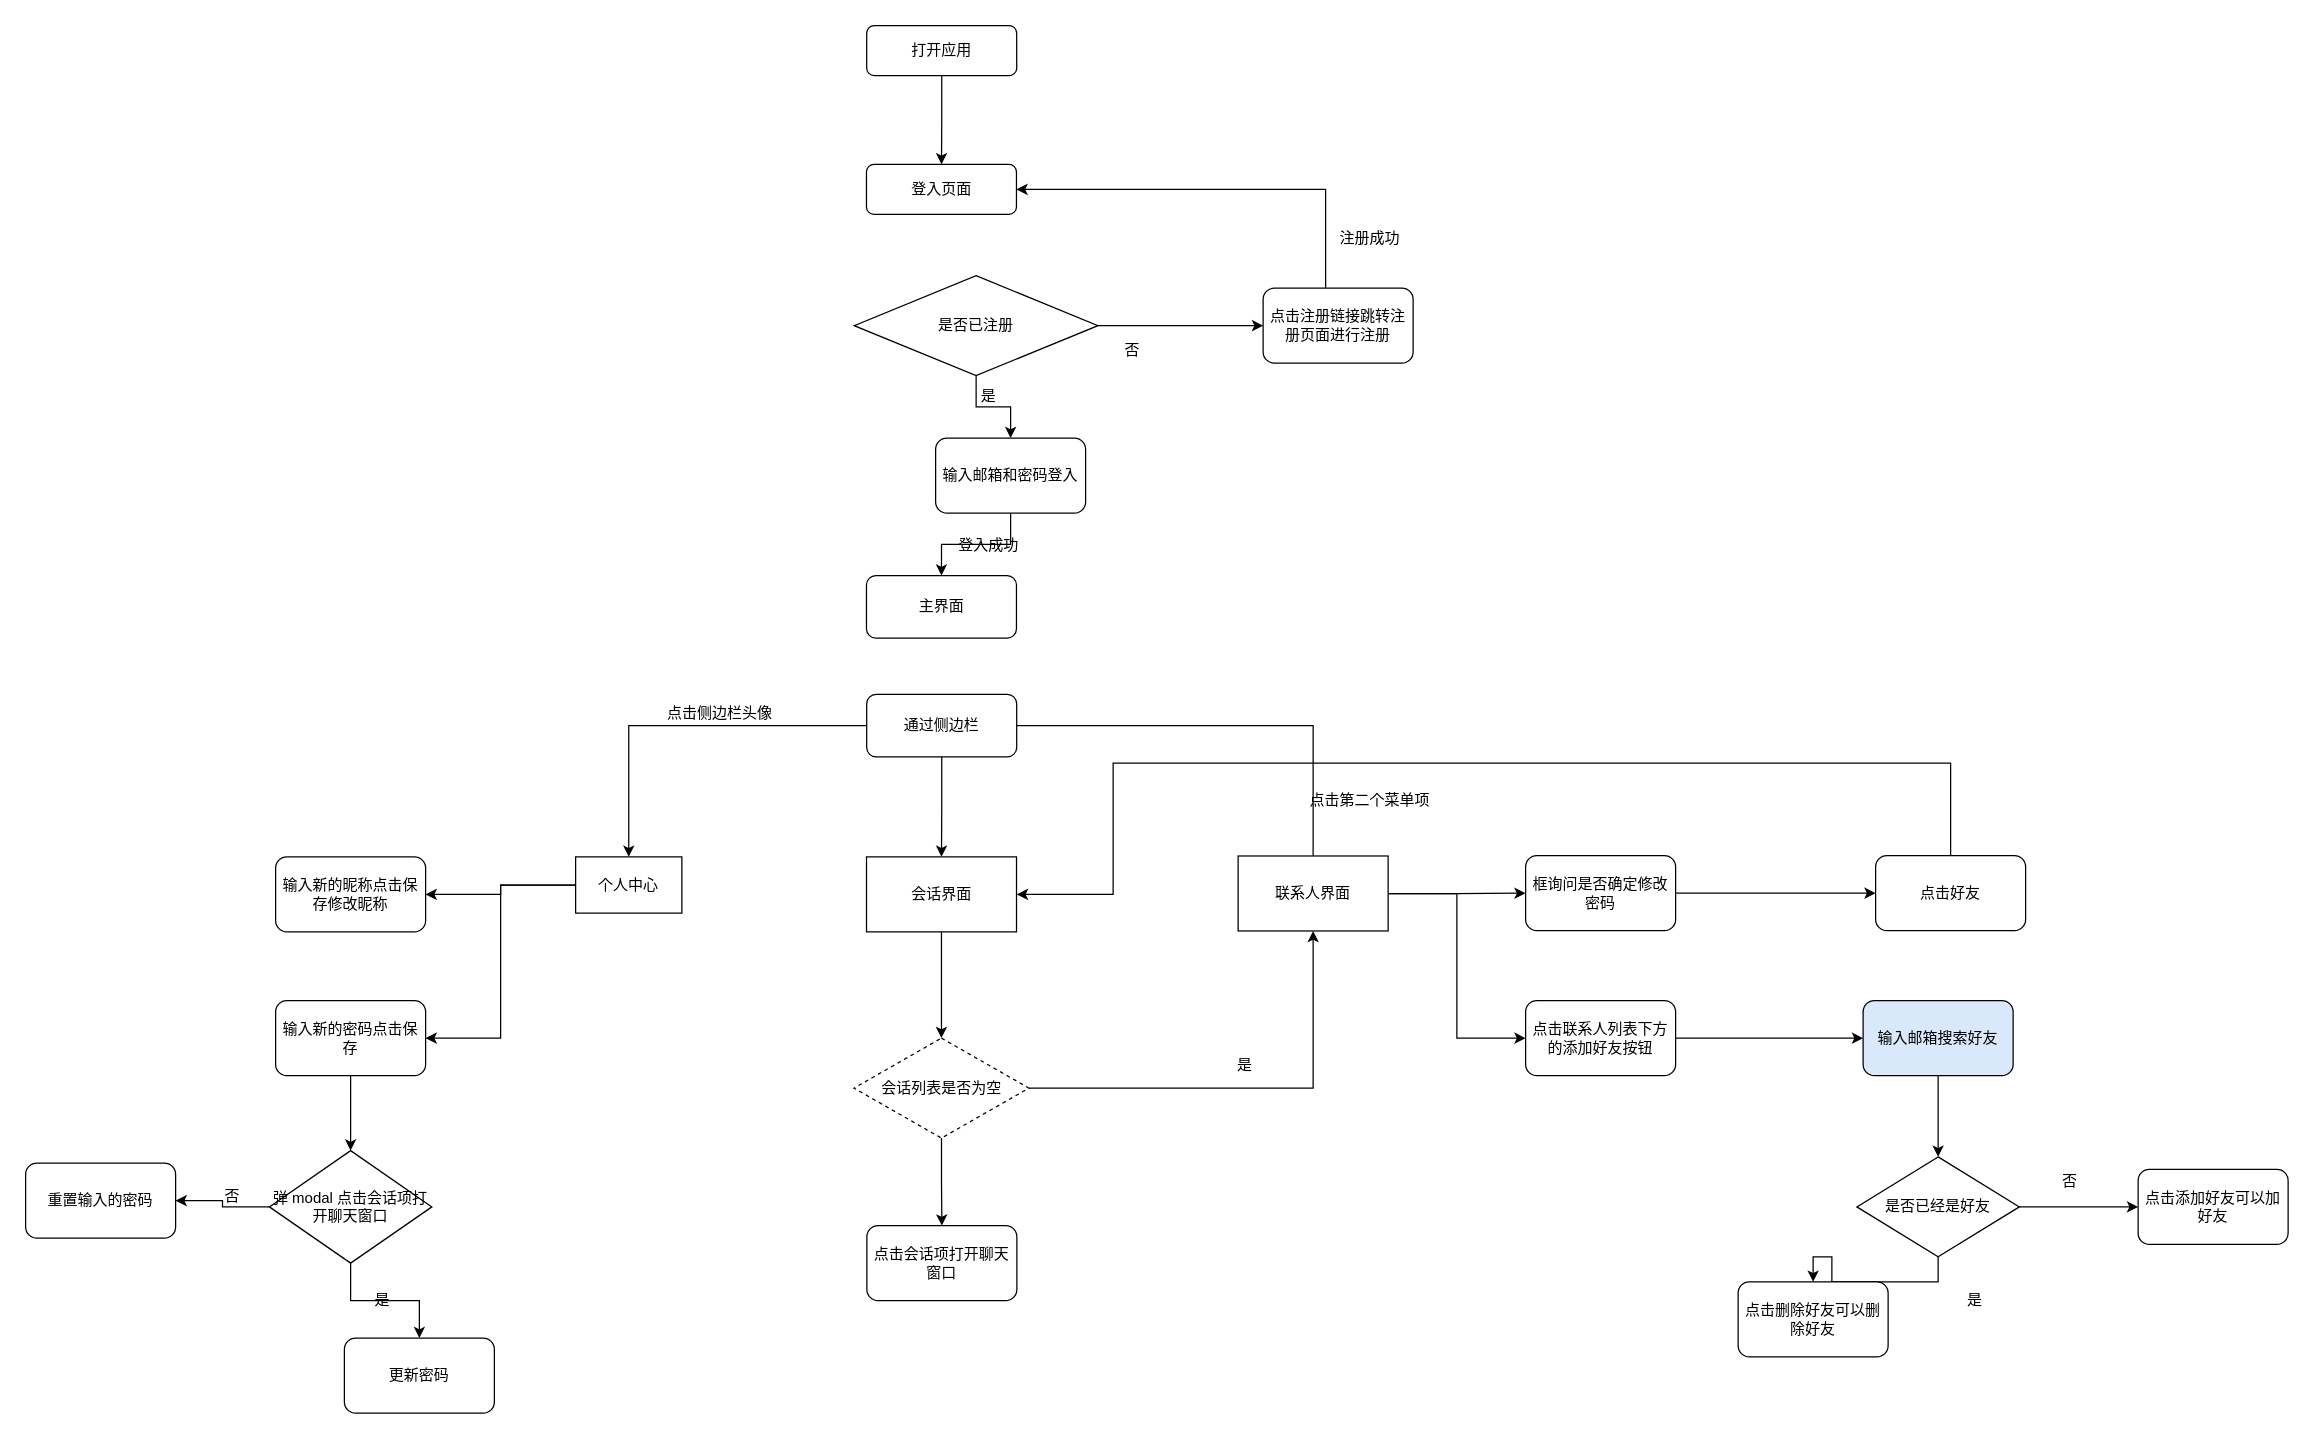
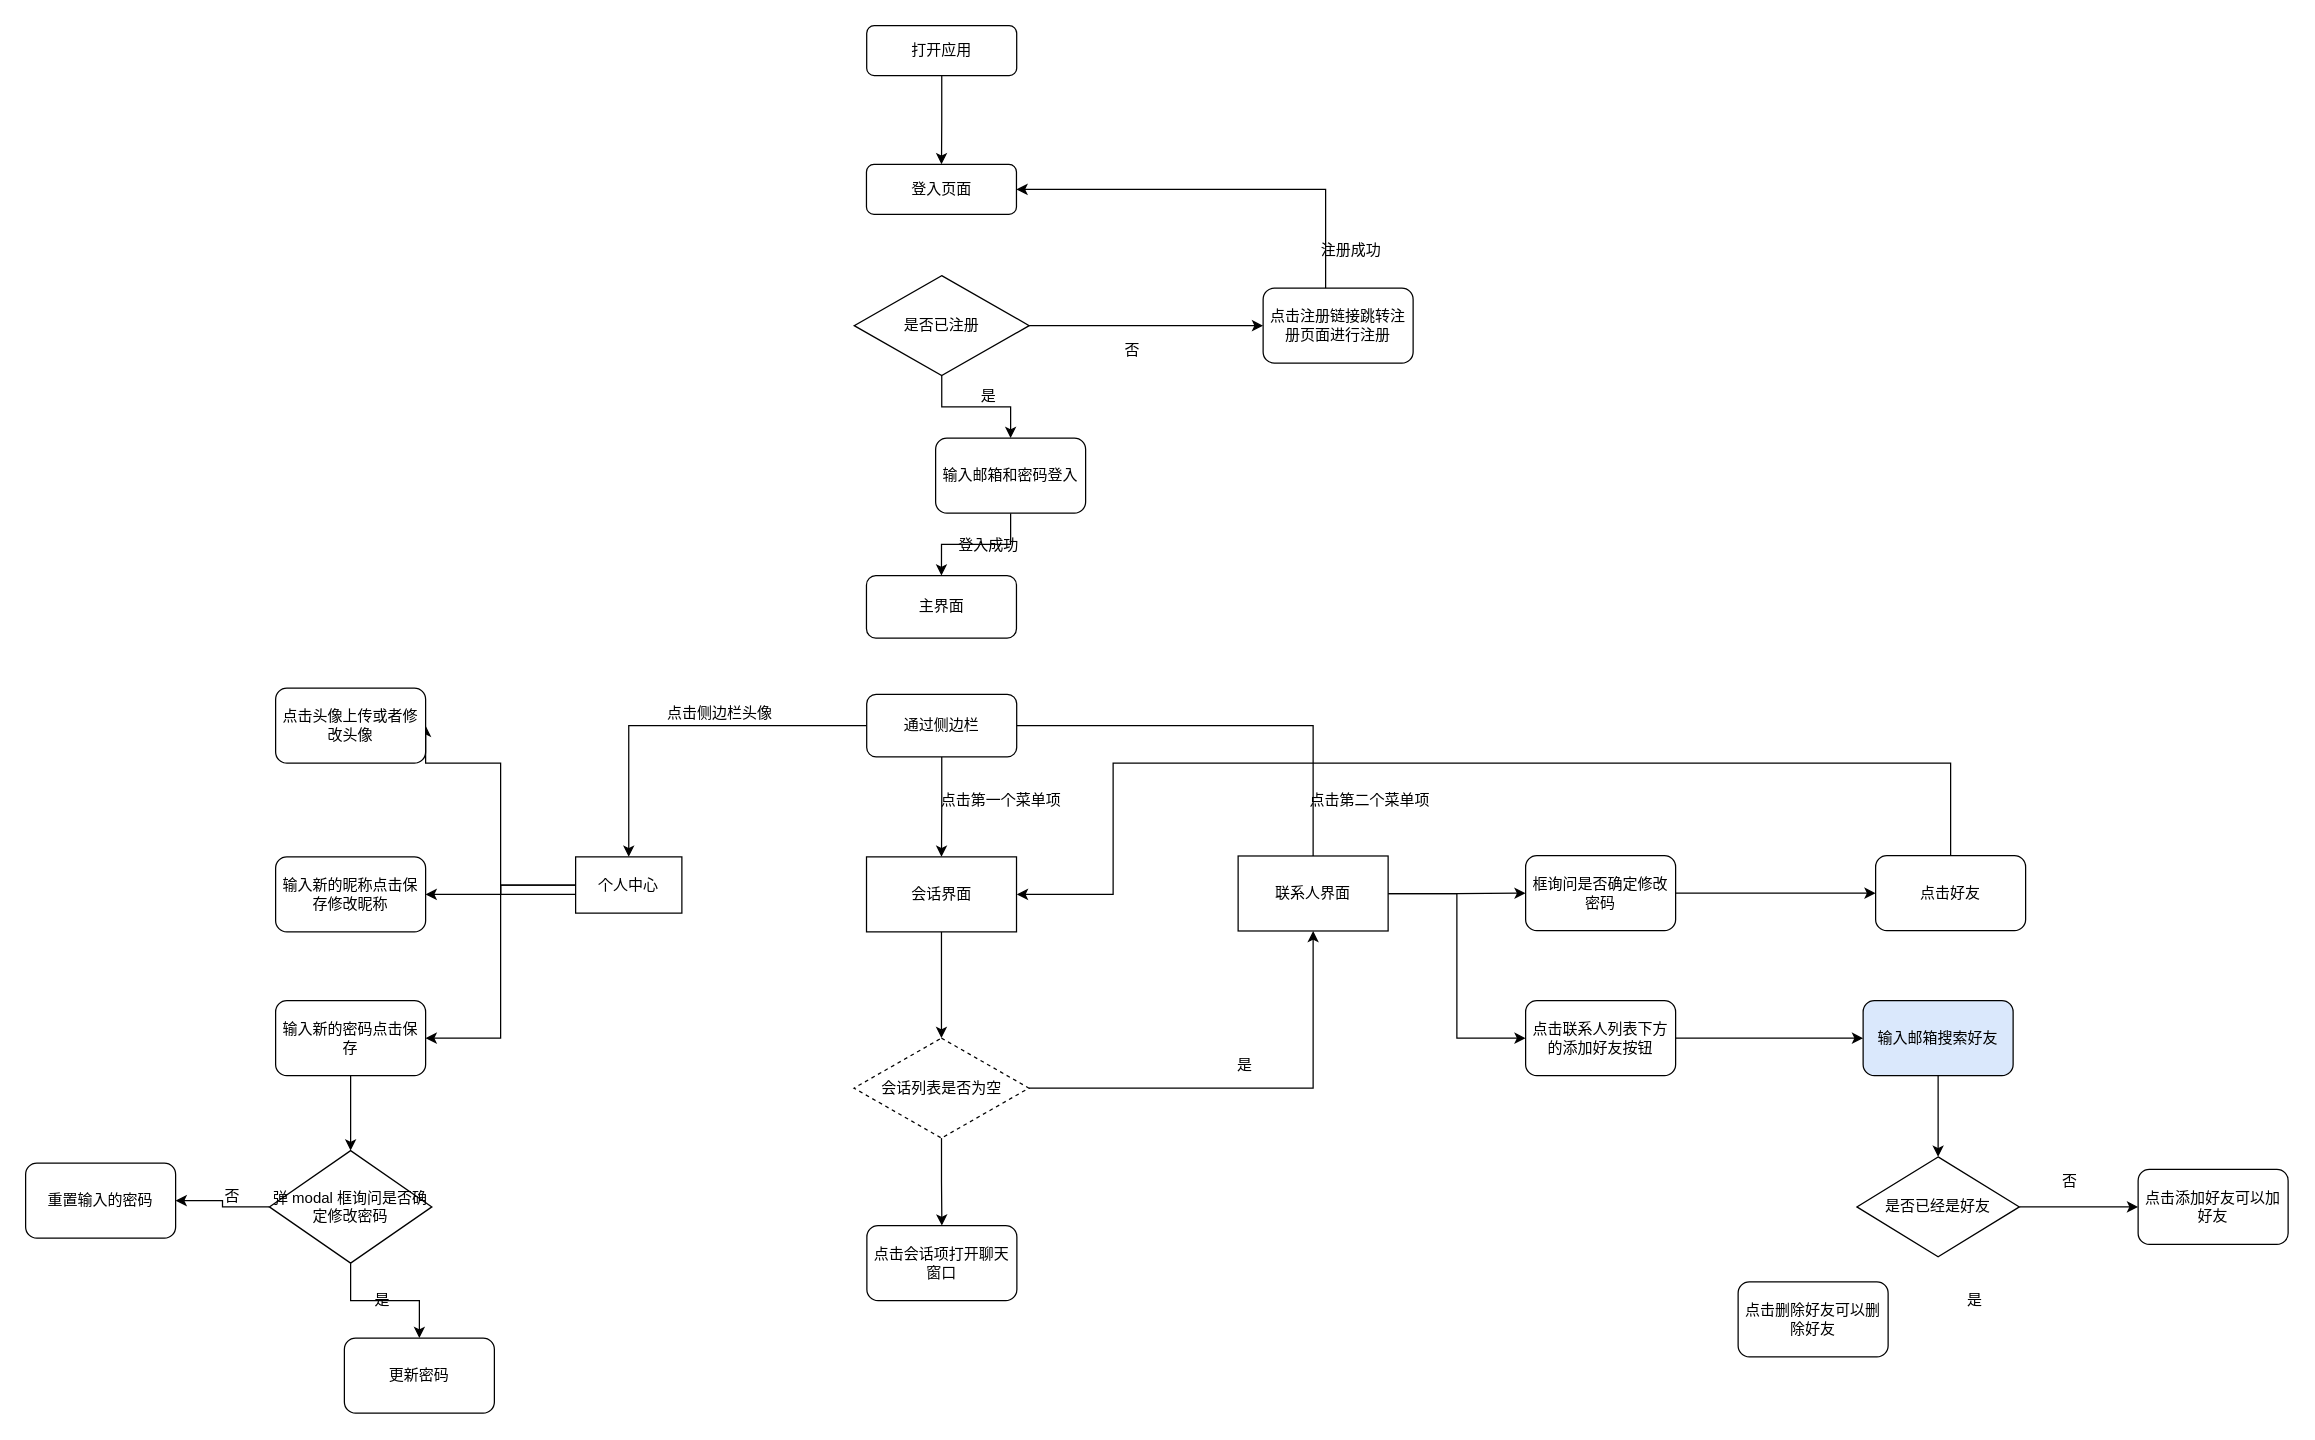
(1369, 238) -> (1351, 251)
(976, 326) -> (942, 326)
none -> (351, 726)
none -> (501, 771)
none -> (1001, 801)
(351, 1207) -> (351, 1207)
(1921, 1282) -> none
